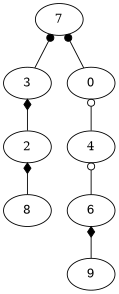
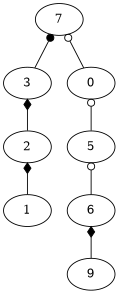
(77, 54) -> (77, 54)
(91, 147) -> (91, 147)
(27, 211) -> (27, 211)
